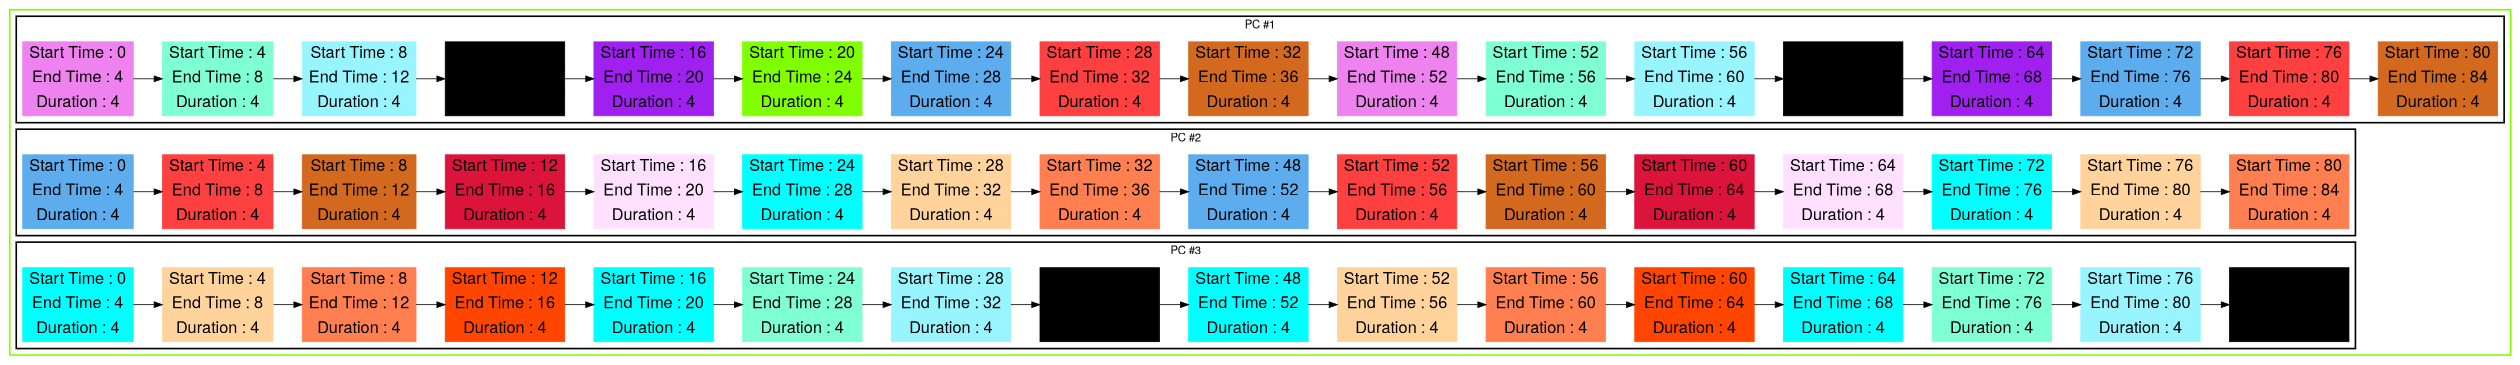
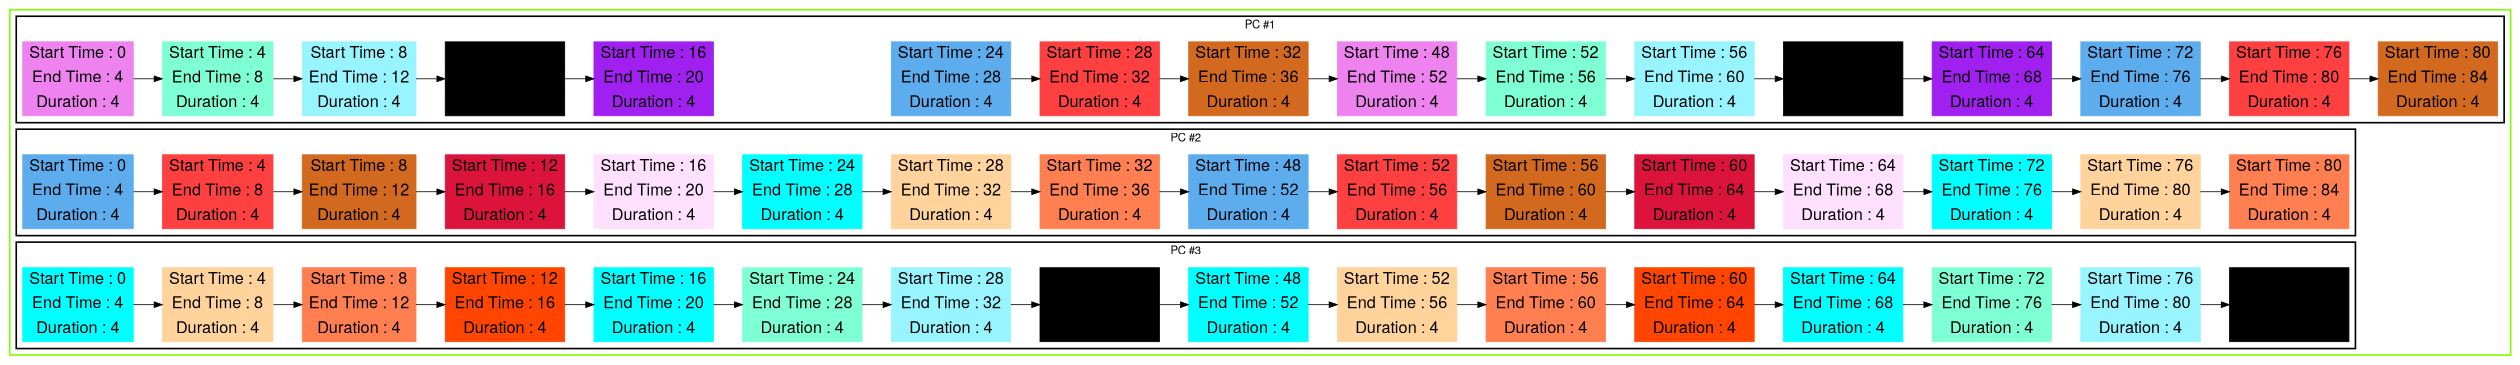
(802, 79) -> none
